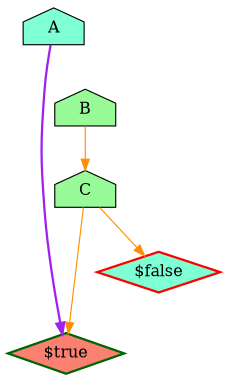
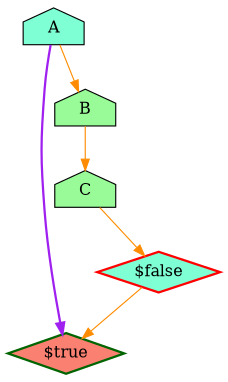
none -> (67, 63)
(77, 265) -> (117, 309)
